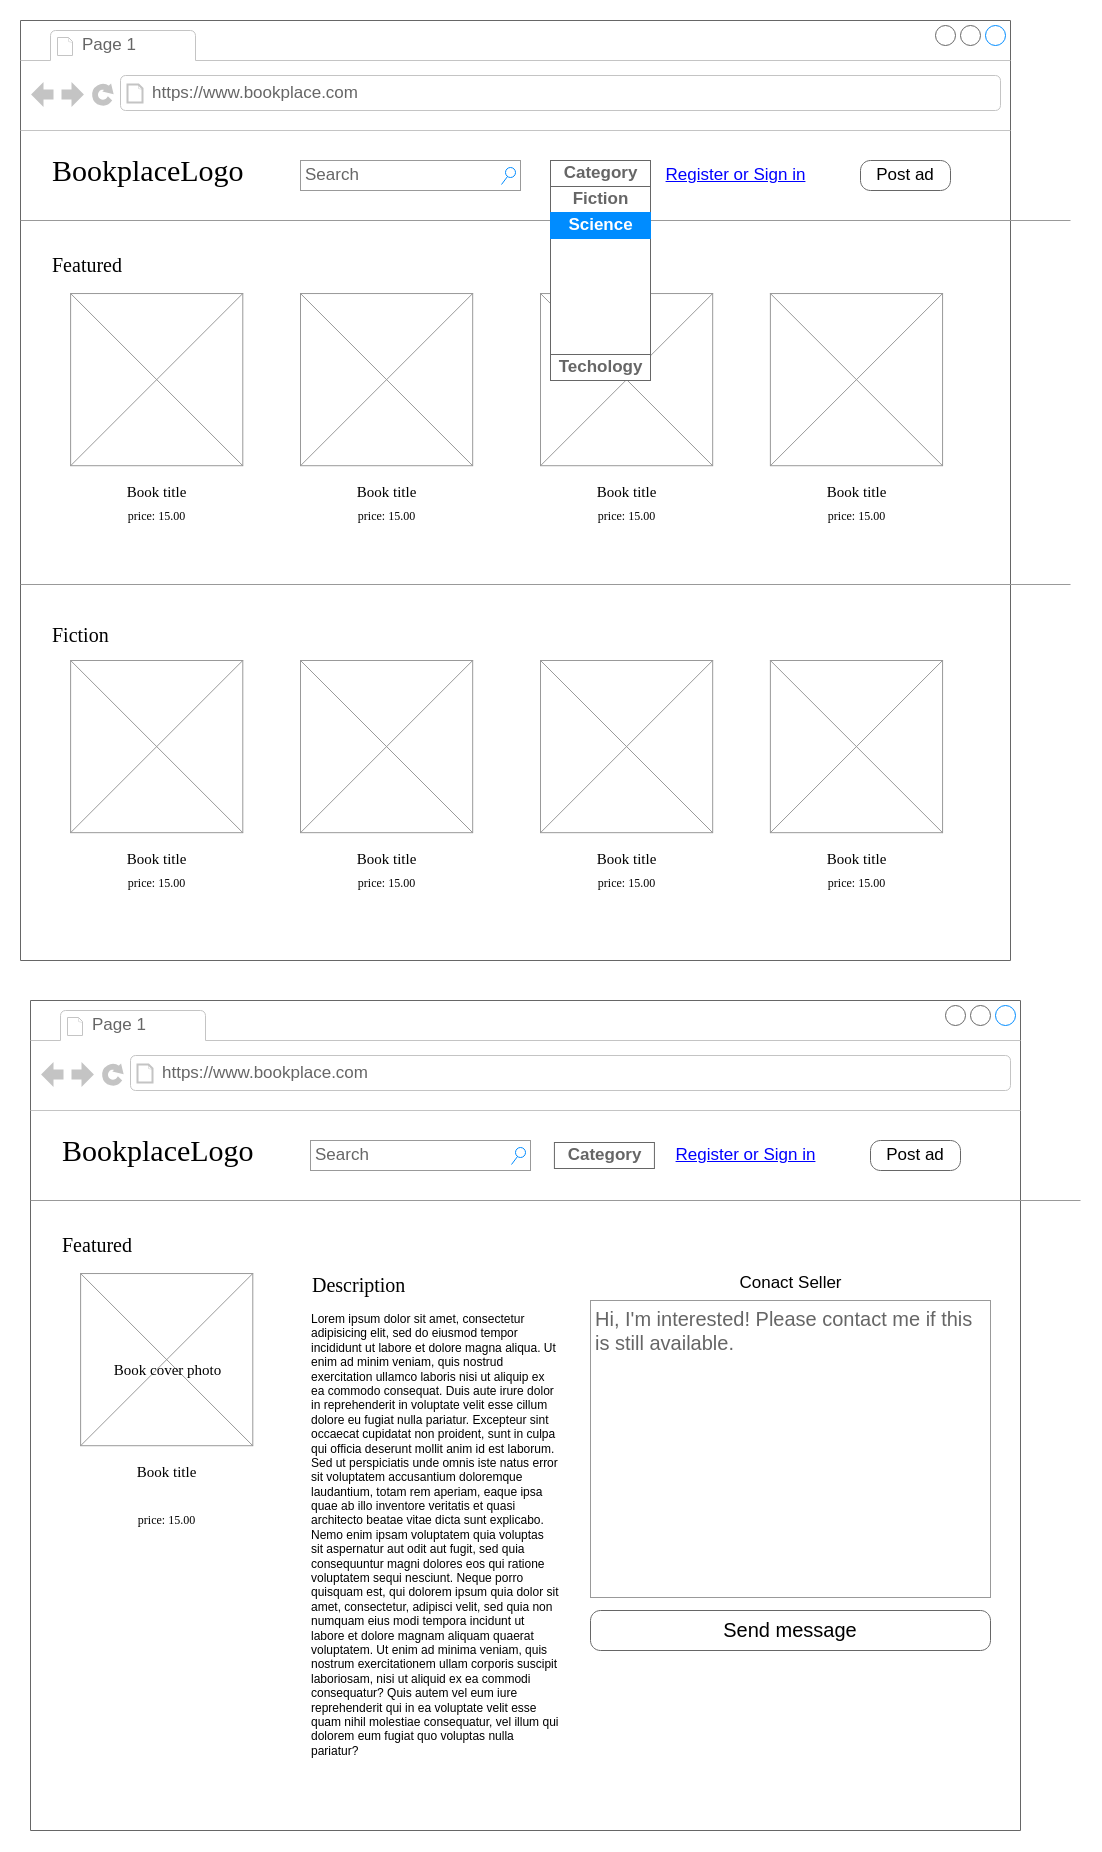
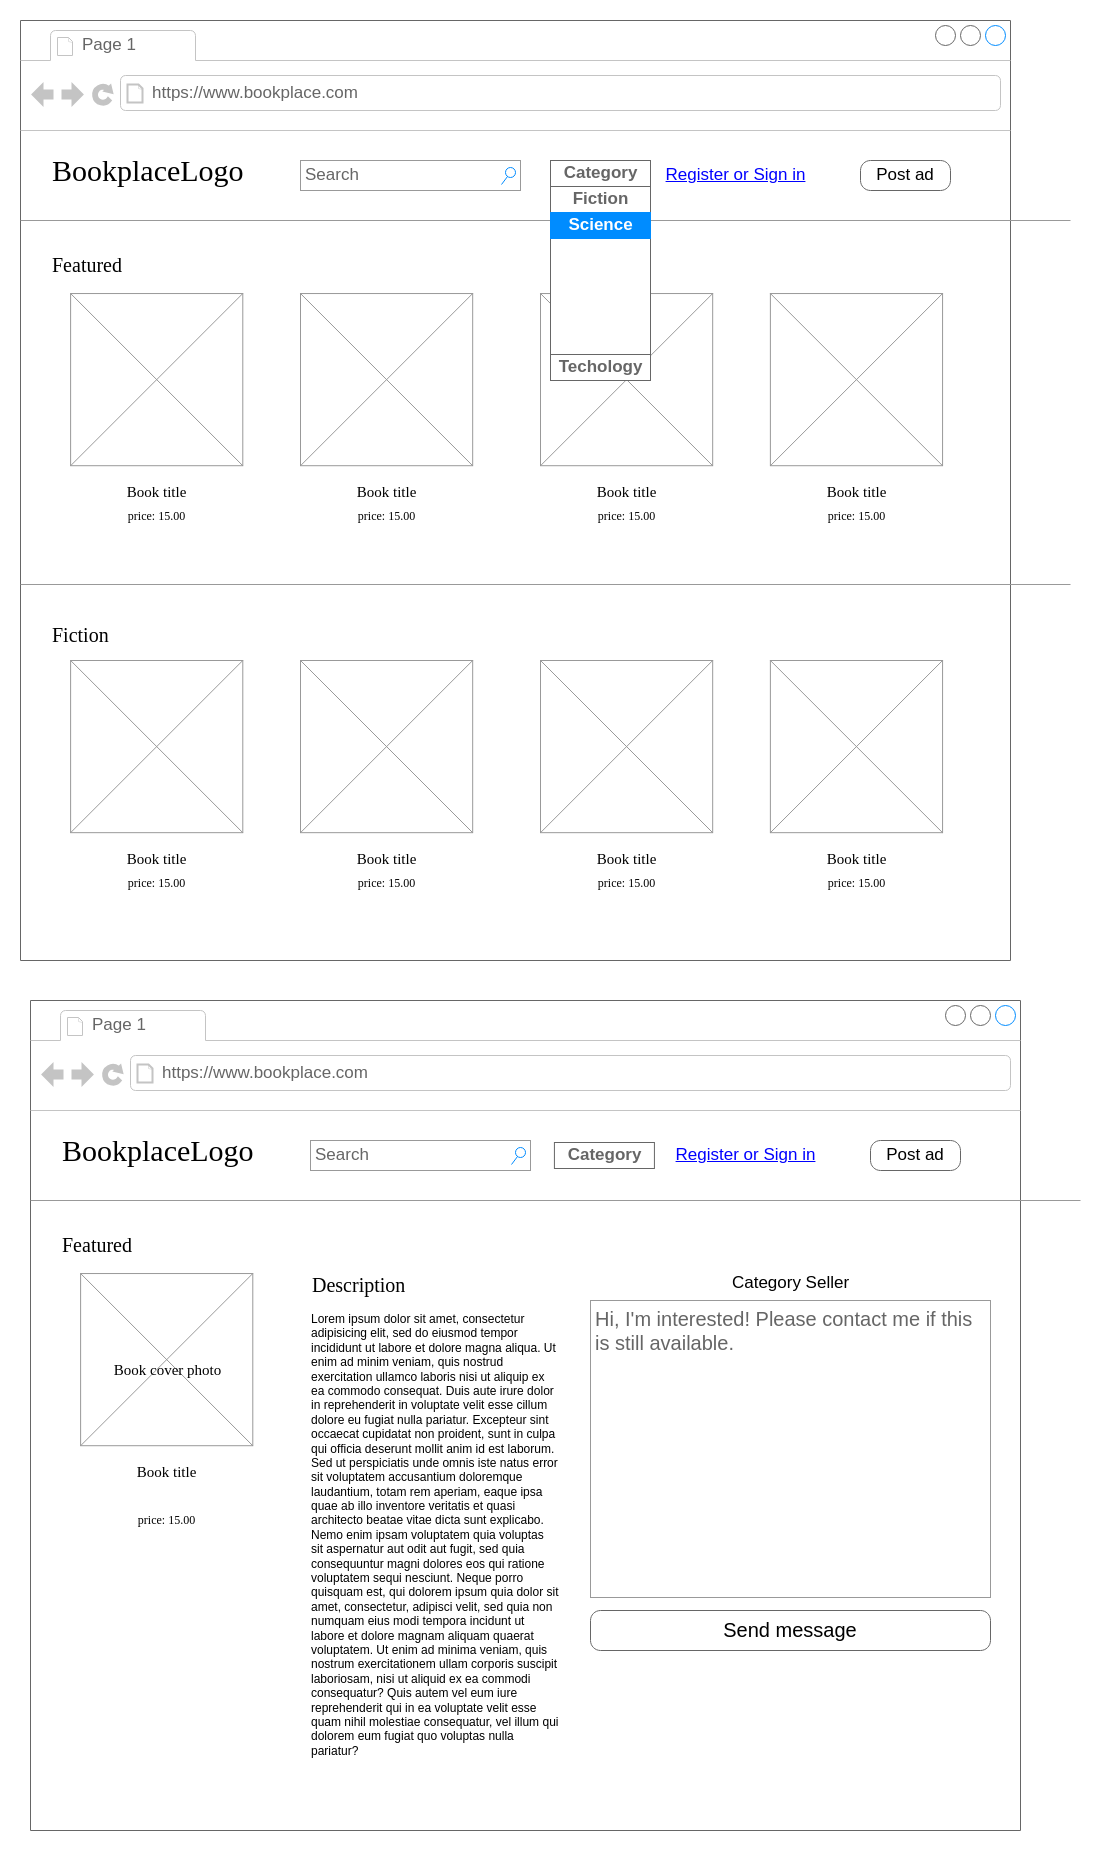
(791, 1283) -> (791, 1283)
